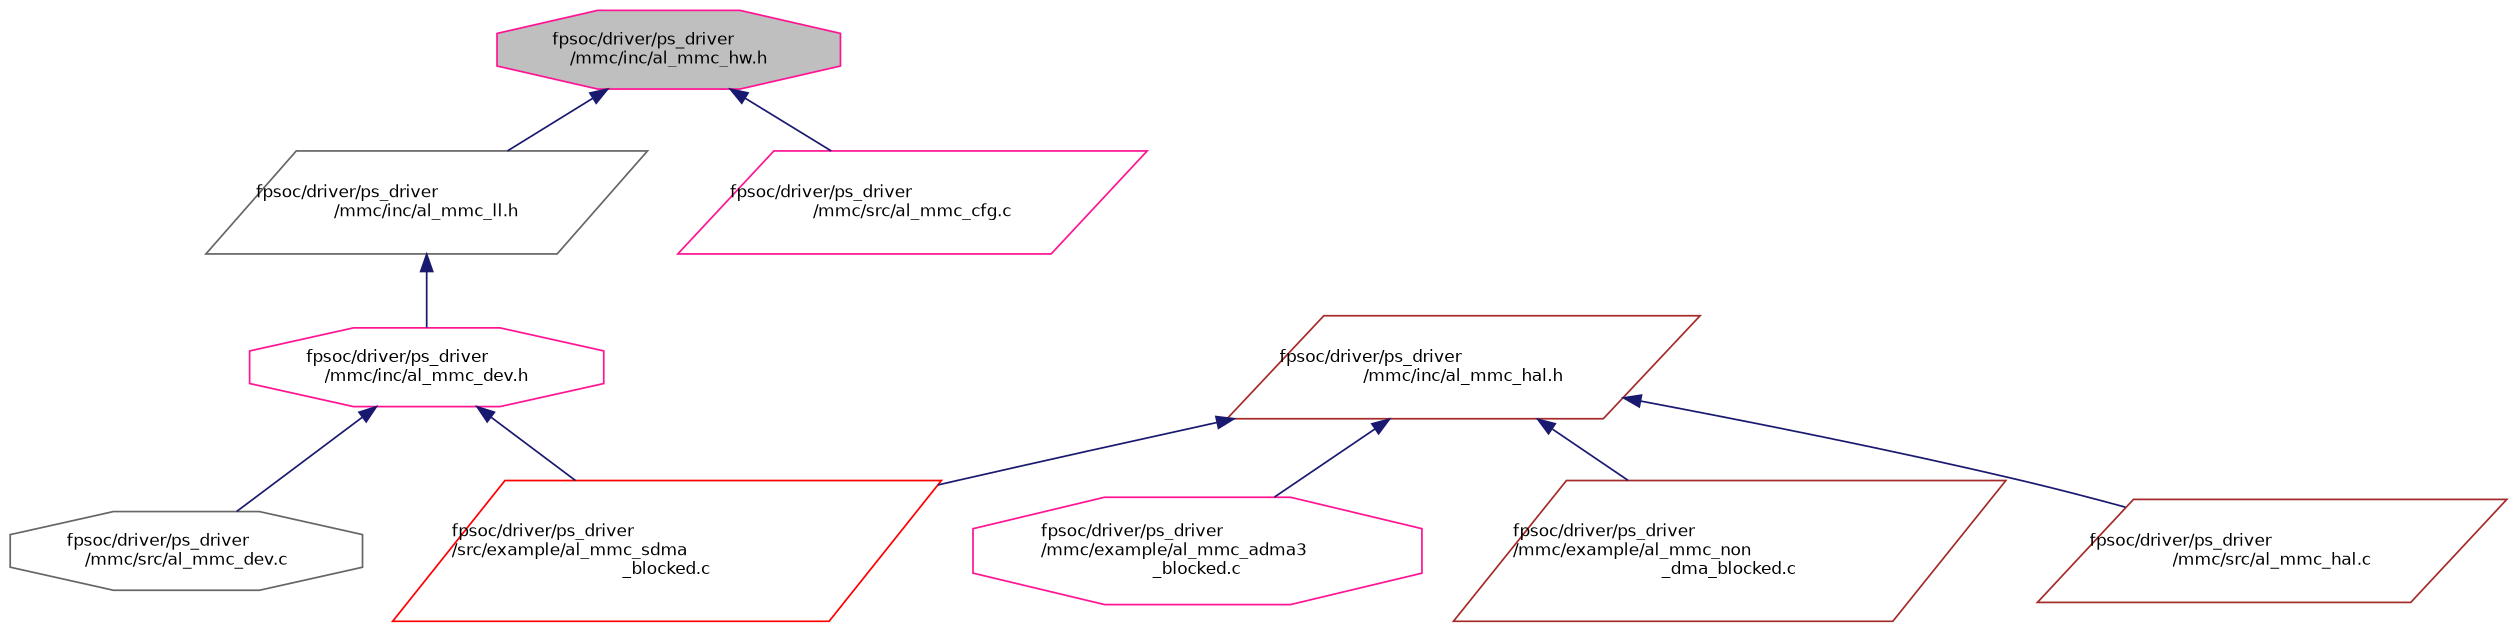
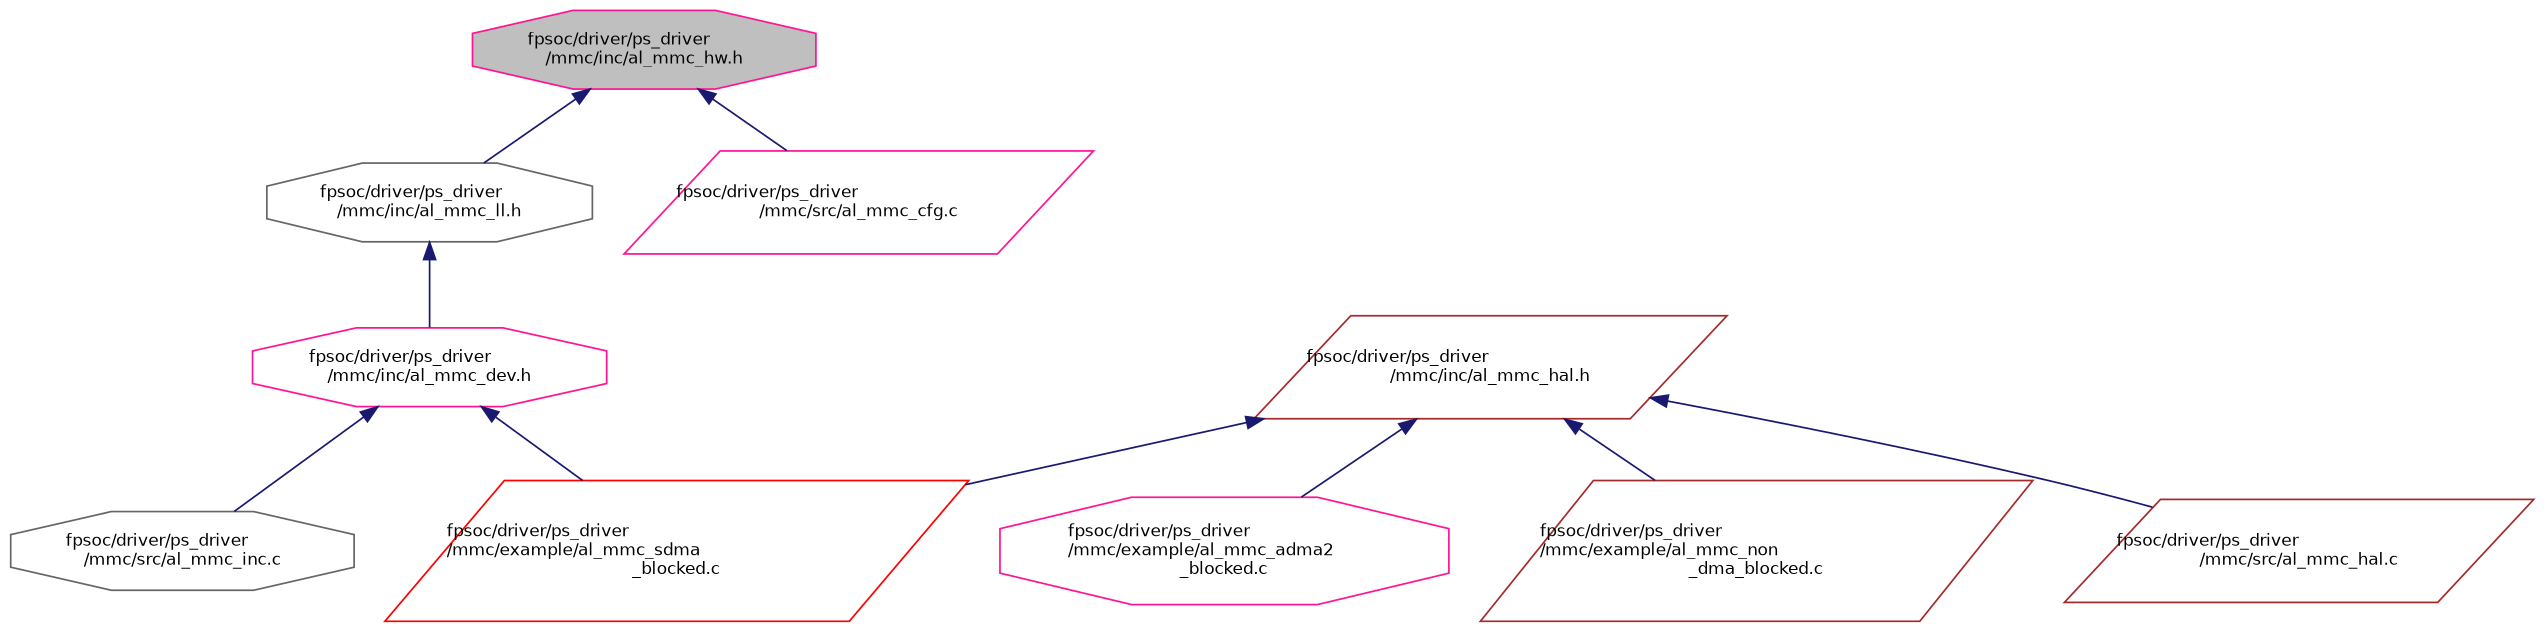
(427, 202) -> (430, 202)
(186, 551) -> (182, 551)
(667, 551) -> (677, 551)
(1197, 551) -> (1224, 551)
